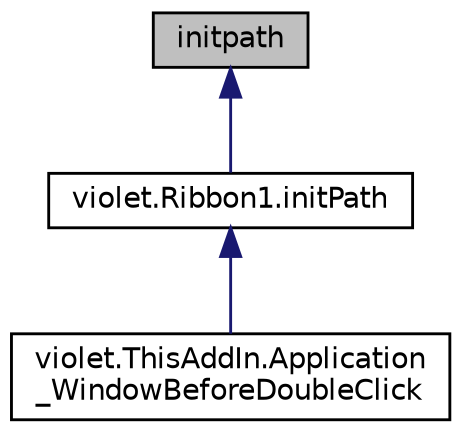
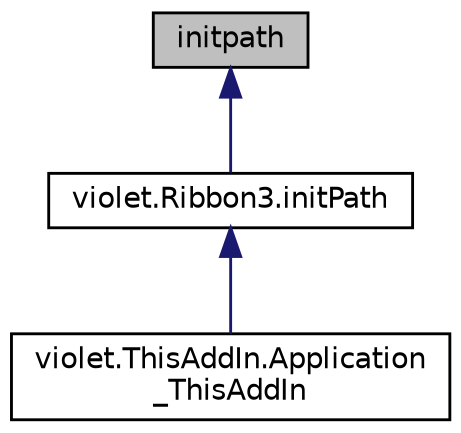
(231, 201) -> (231, 201)
(231, 377) -> (231, 377)
